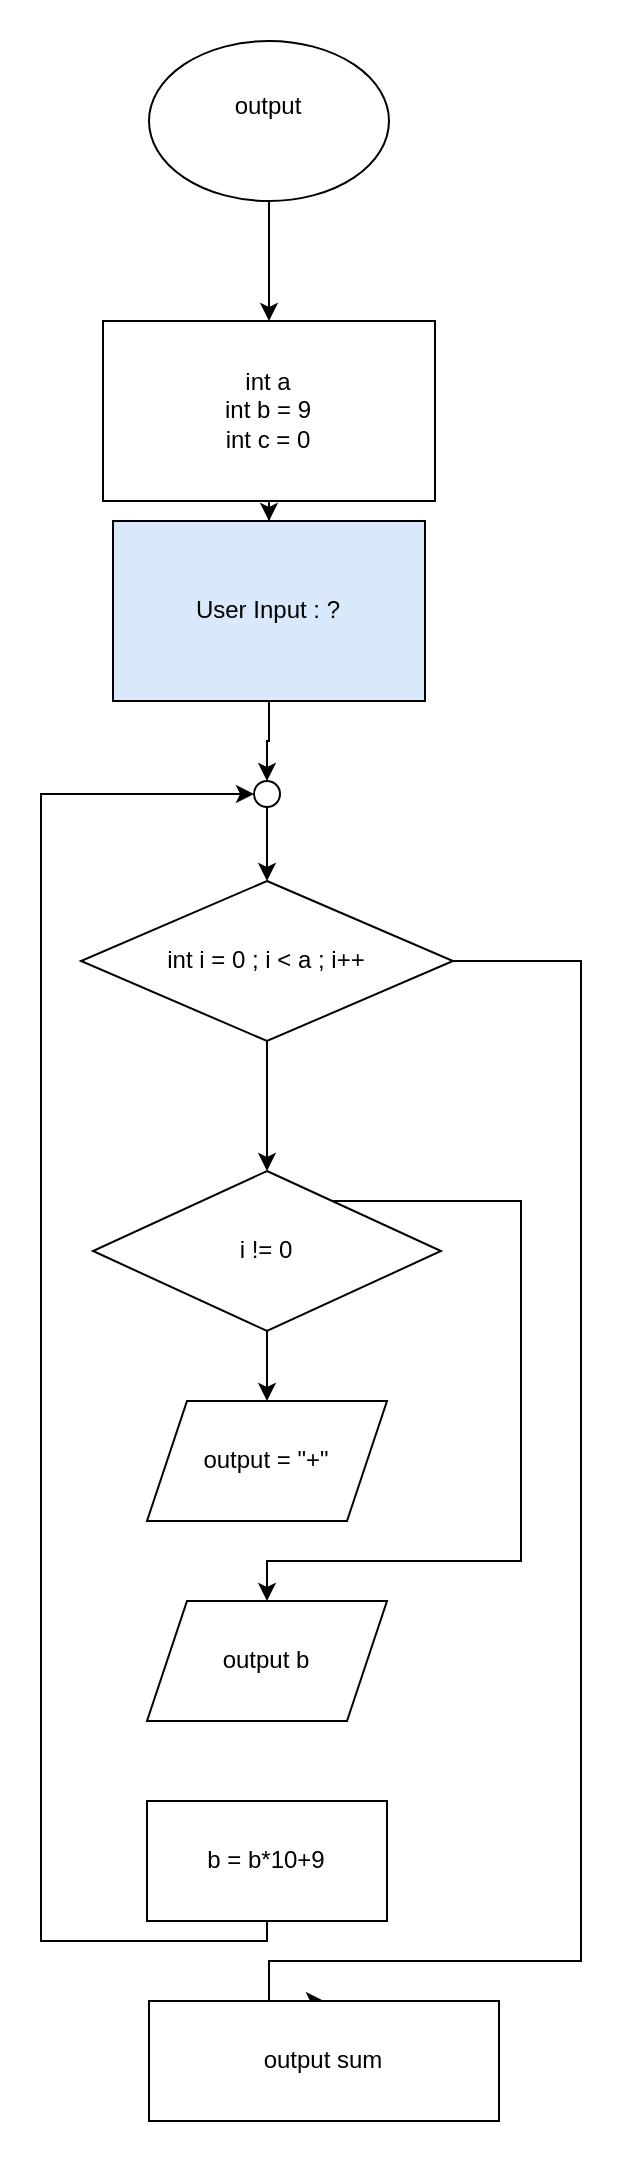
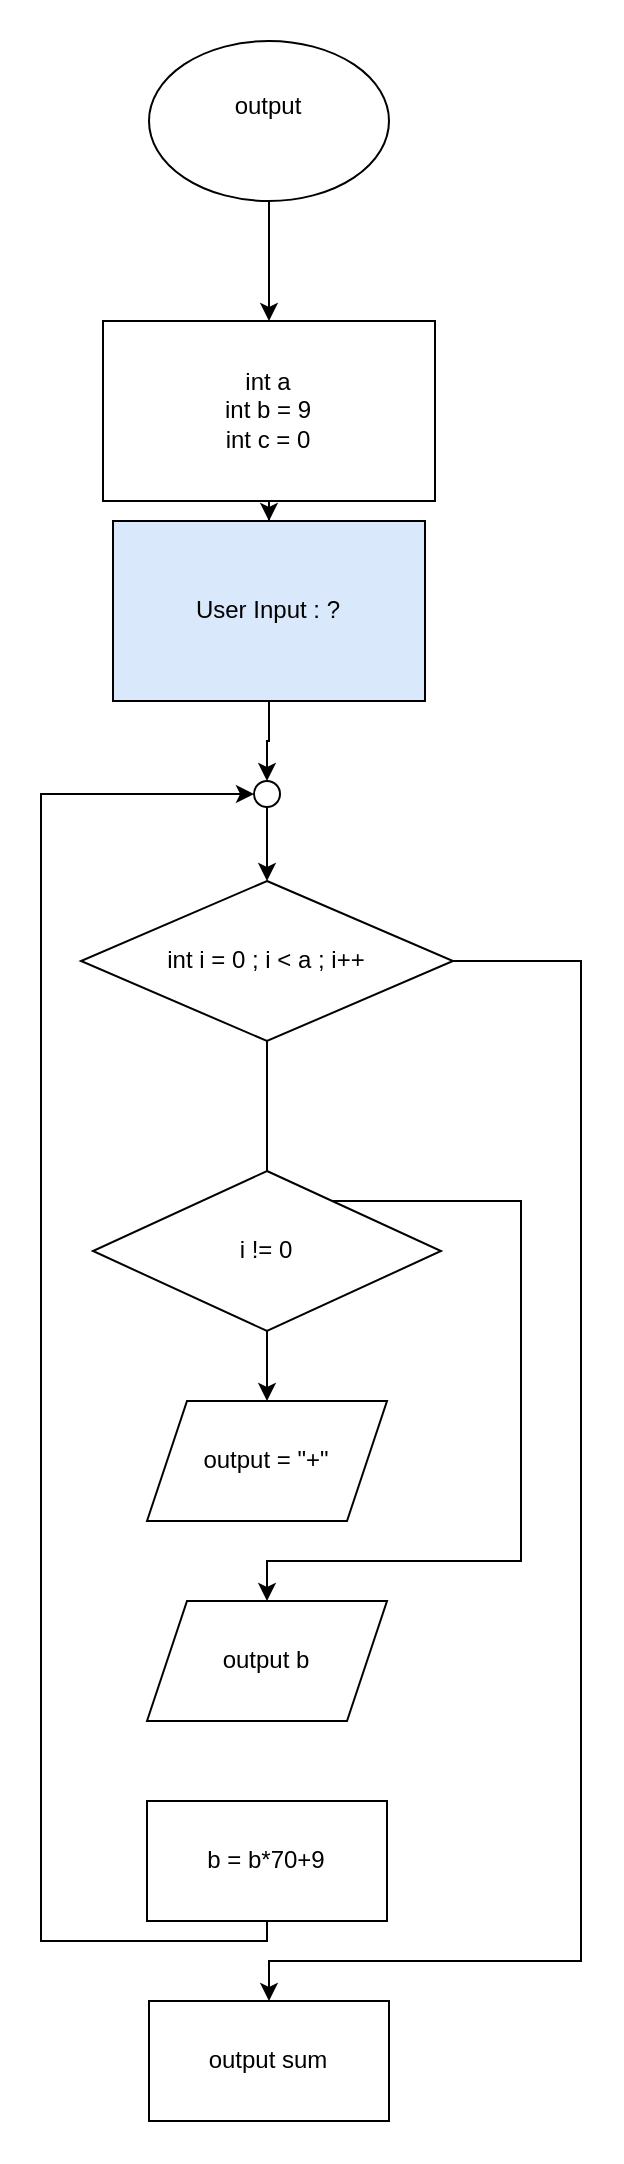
(267, 1156) -> (267, 1161)
(267, 1861) -> (267, 1861)
(324, 2061) -> (269, 2061)
